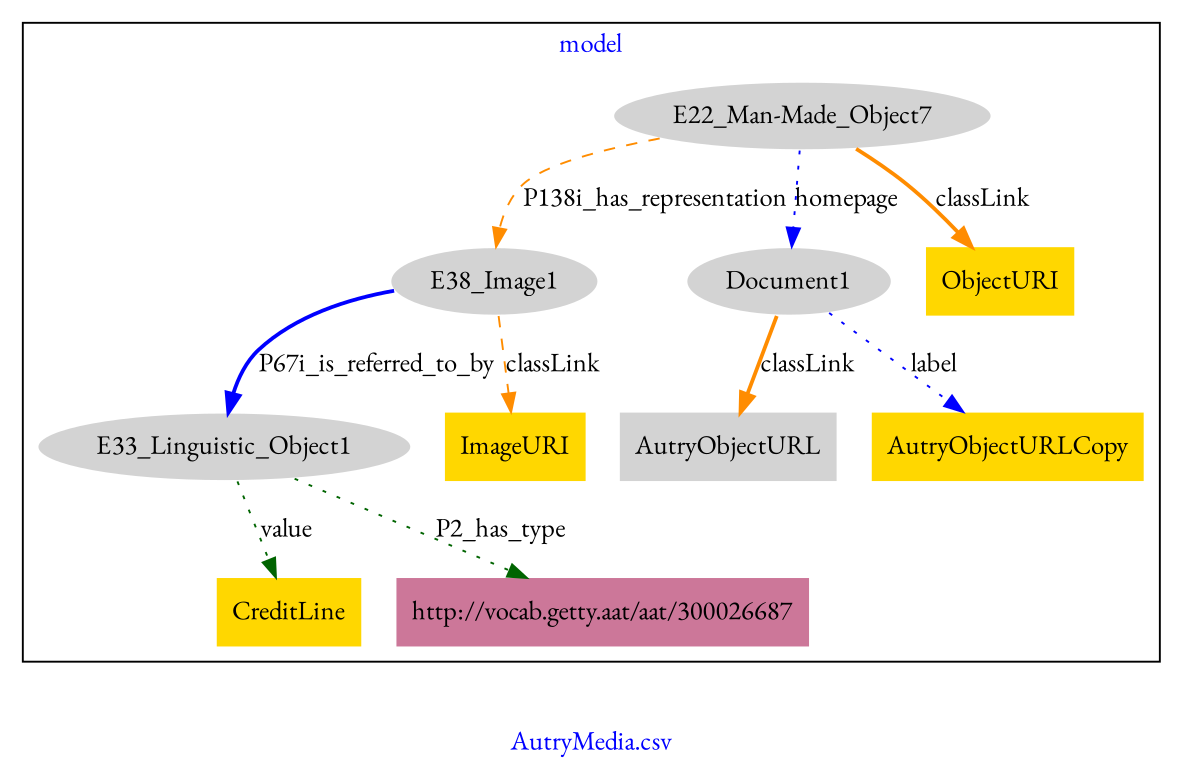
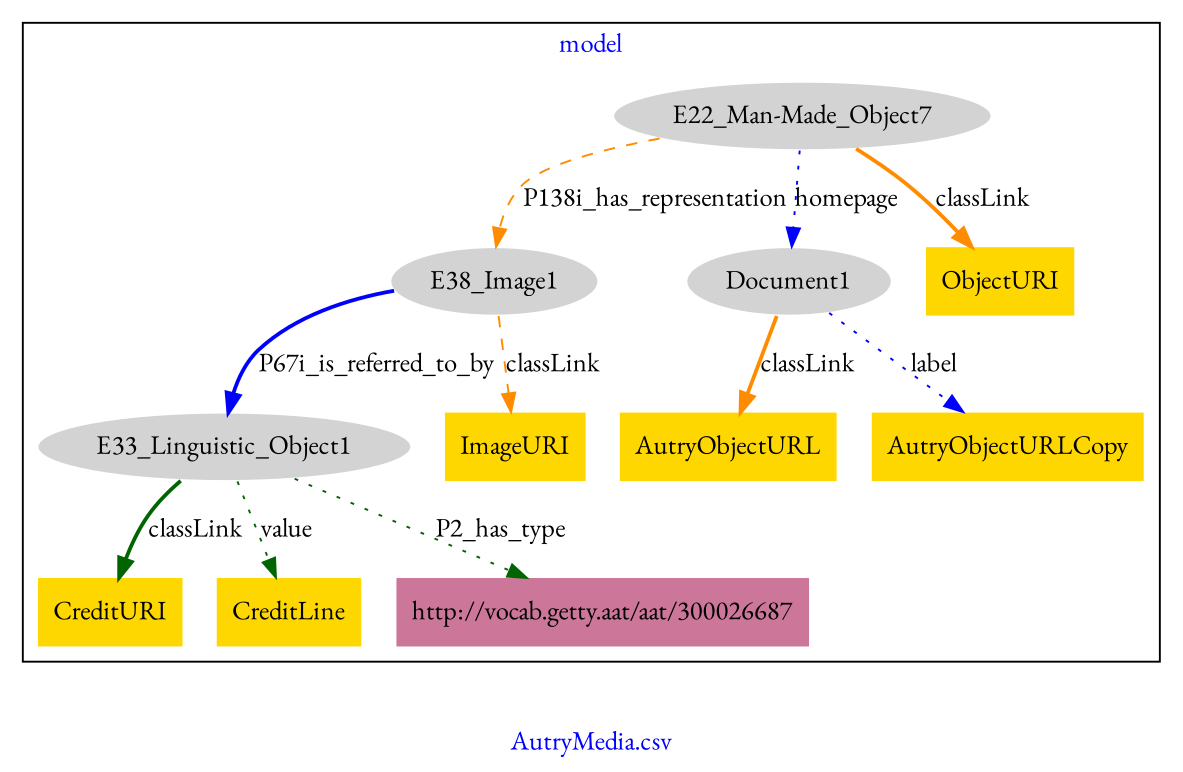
(728, 447) -> (728, 447)
none -> (110, 612)
